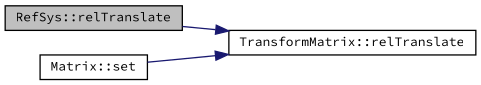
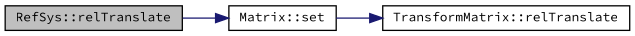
(199, 28) -> (199, 18)
